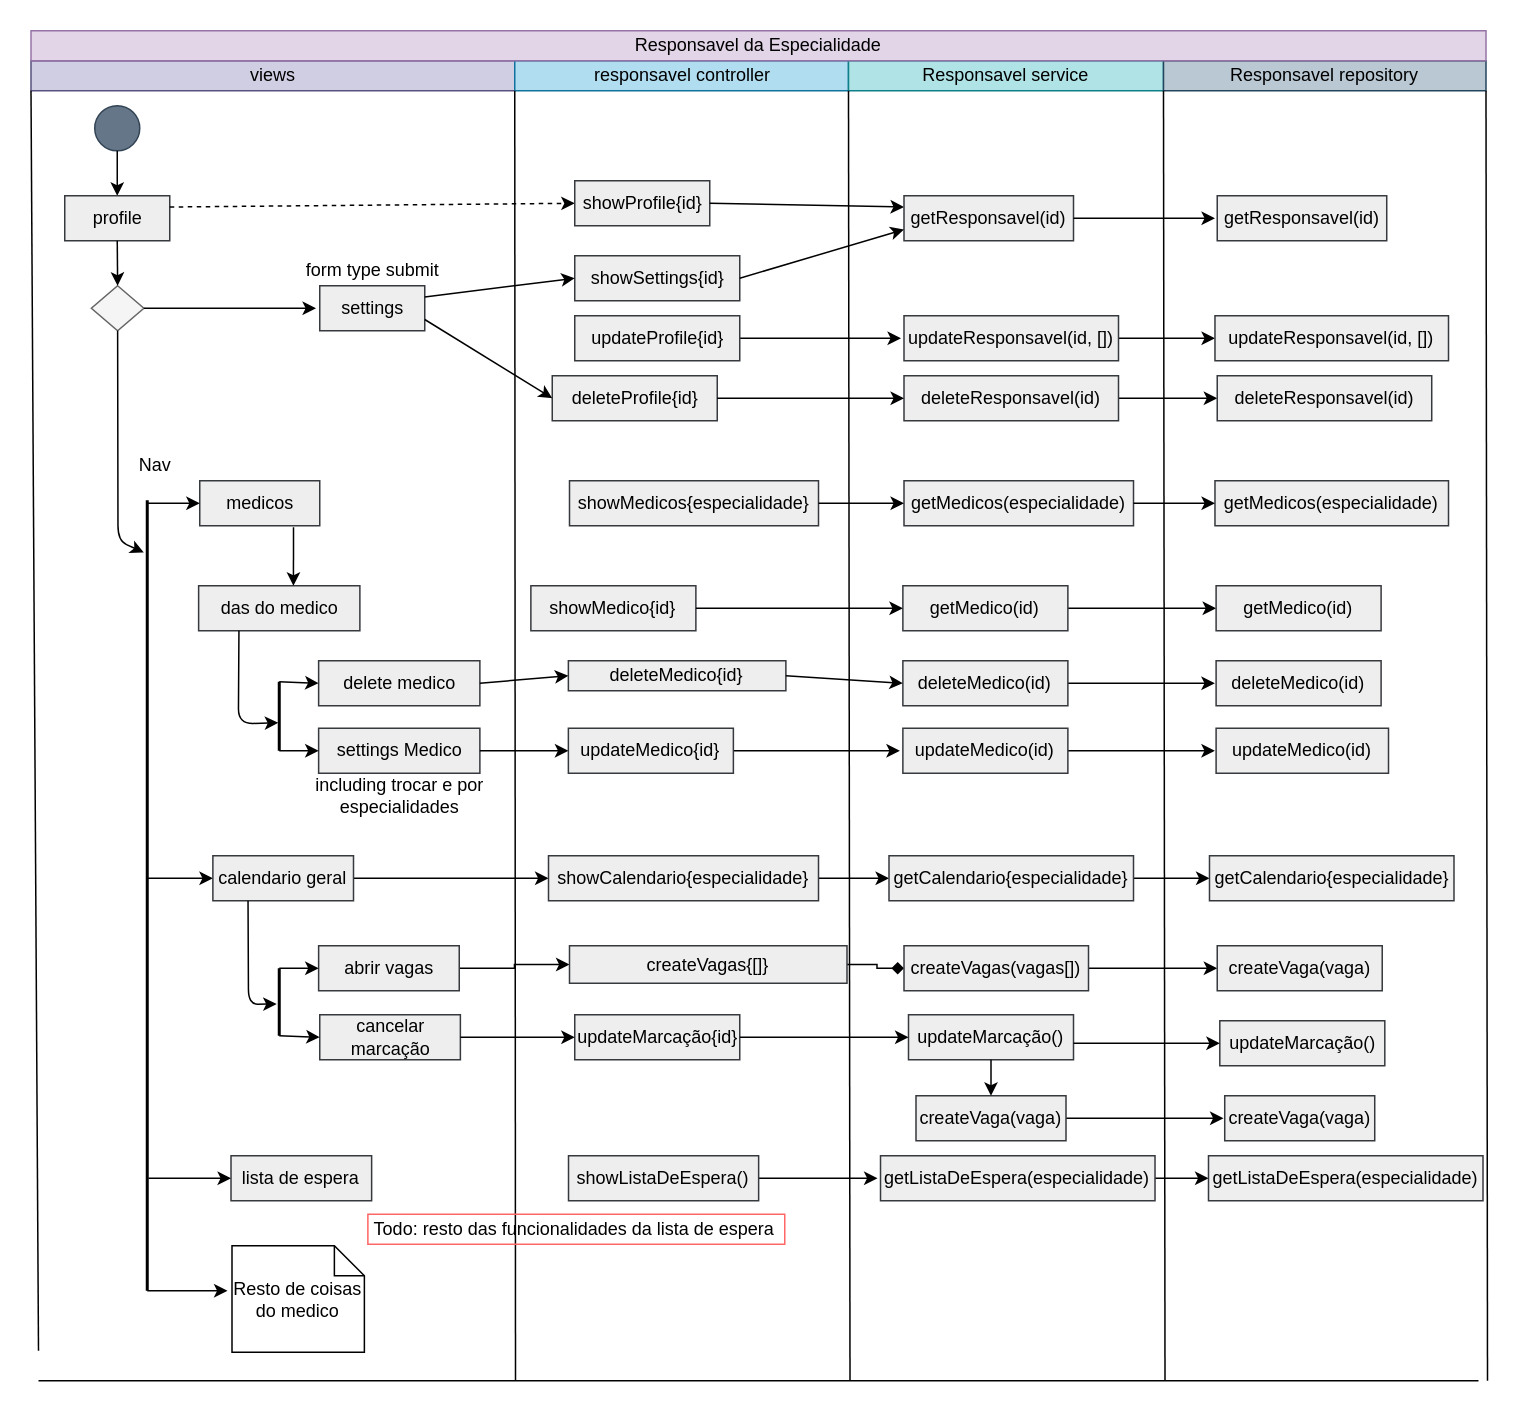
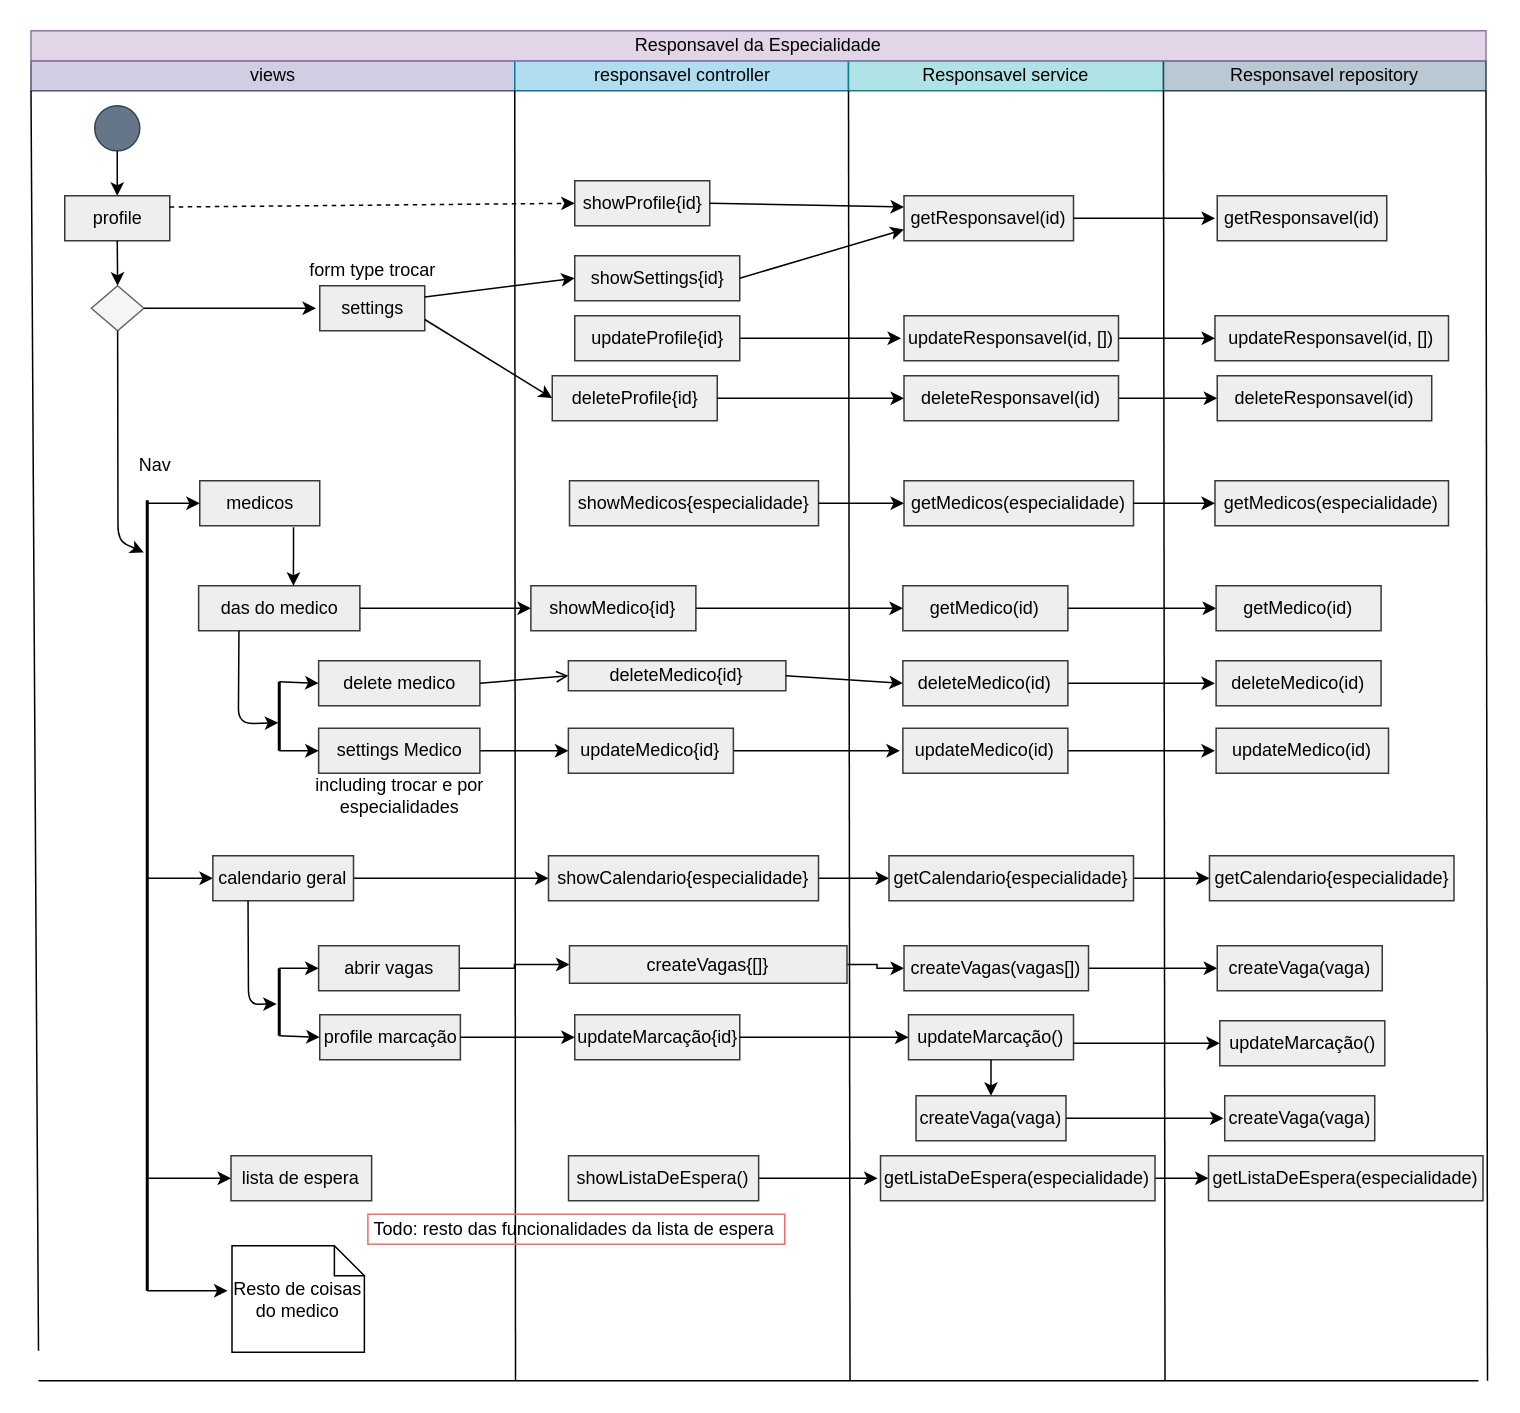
(373, 271) -> (373, 271)
none -> (440, 608)
(557, 677) -> (559, 677)
(891, 968) -> (892, 968)
(391, 1037) -> (391, 1037)
